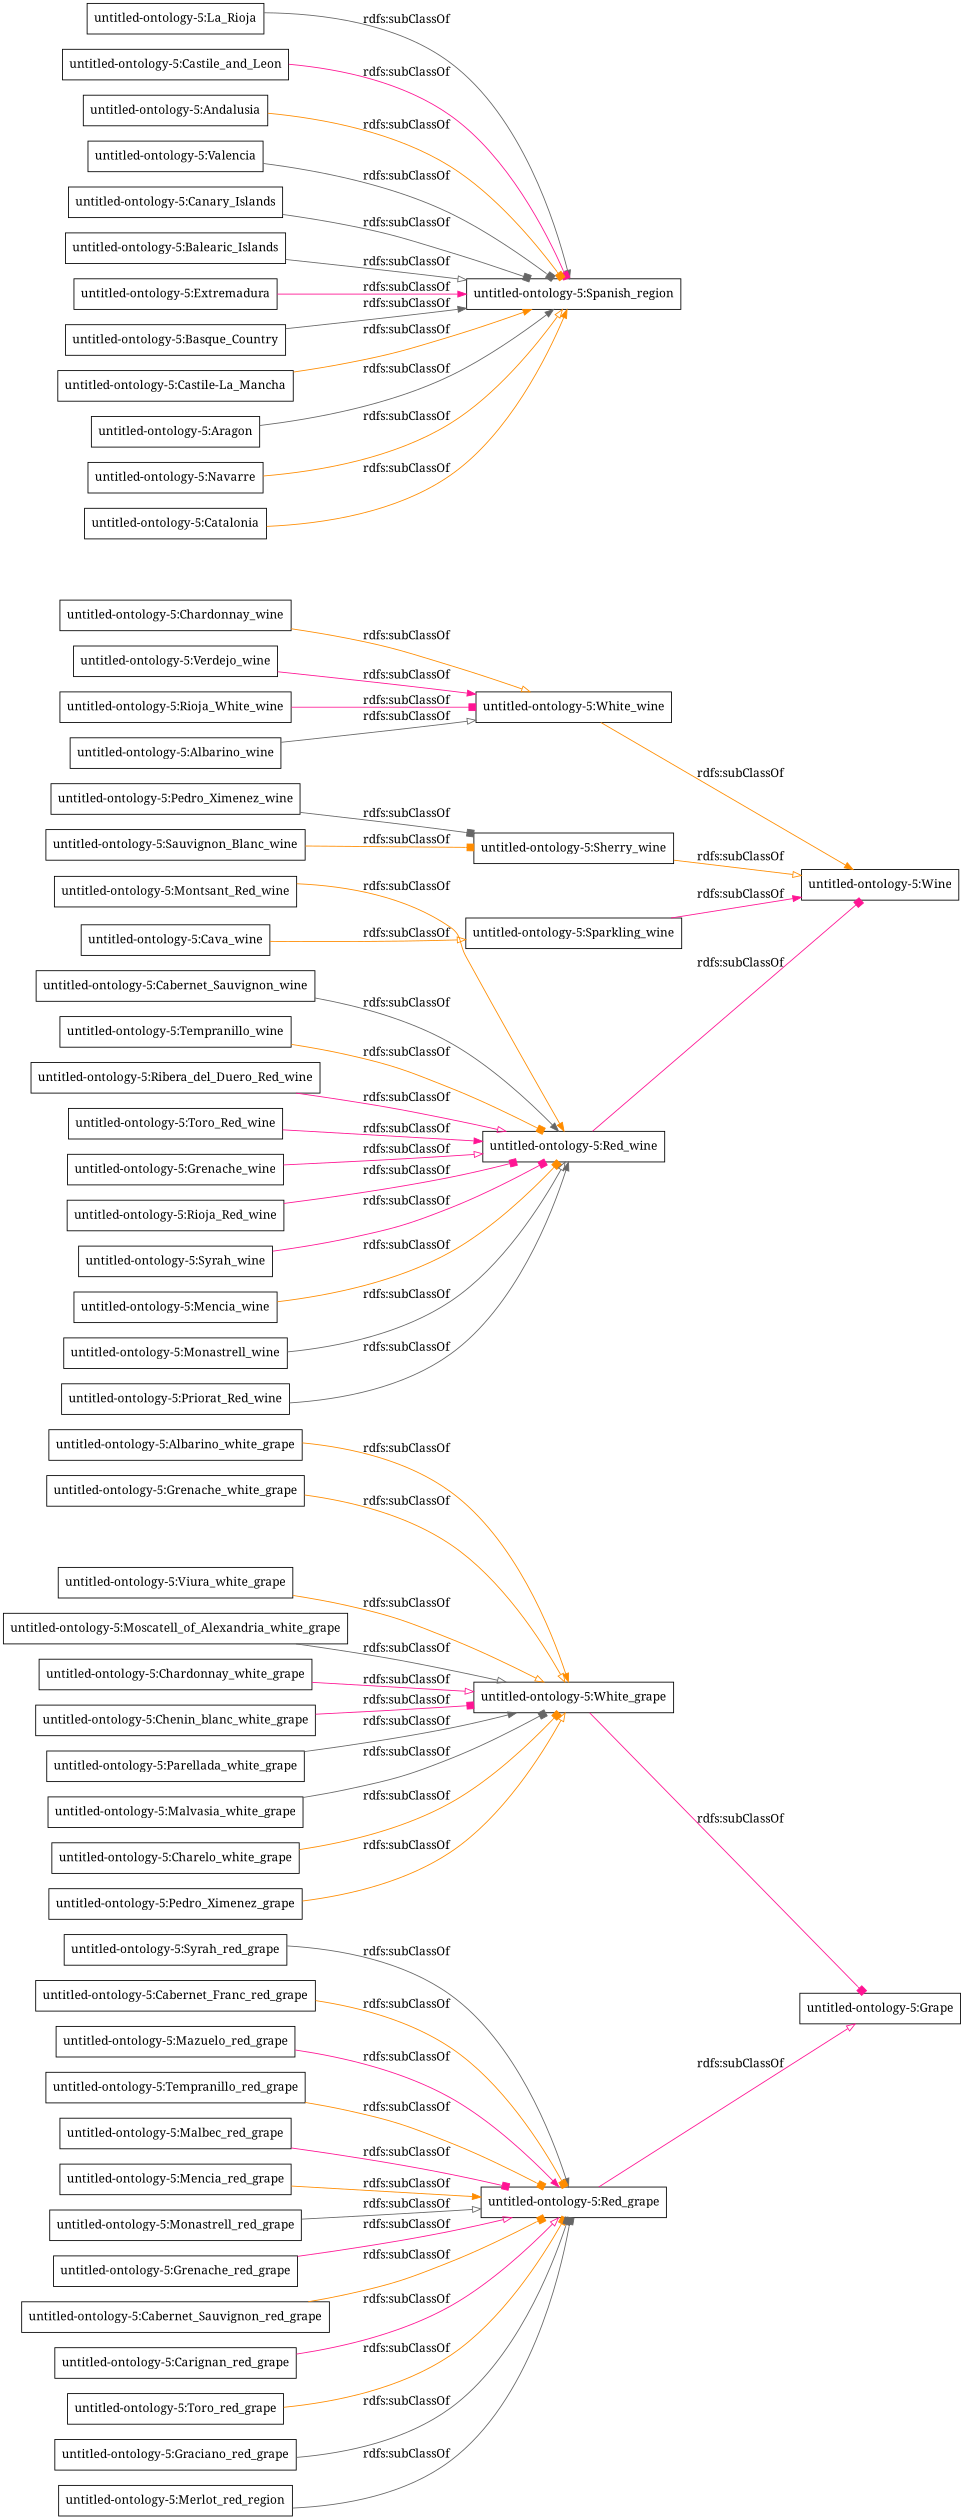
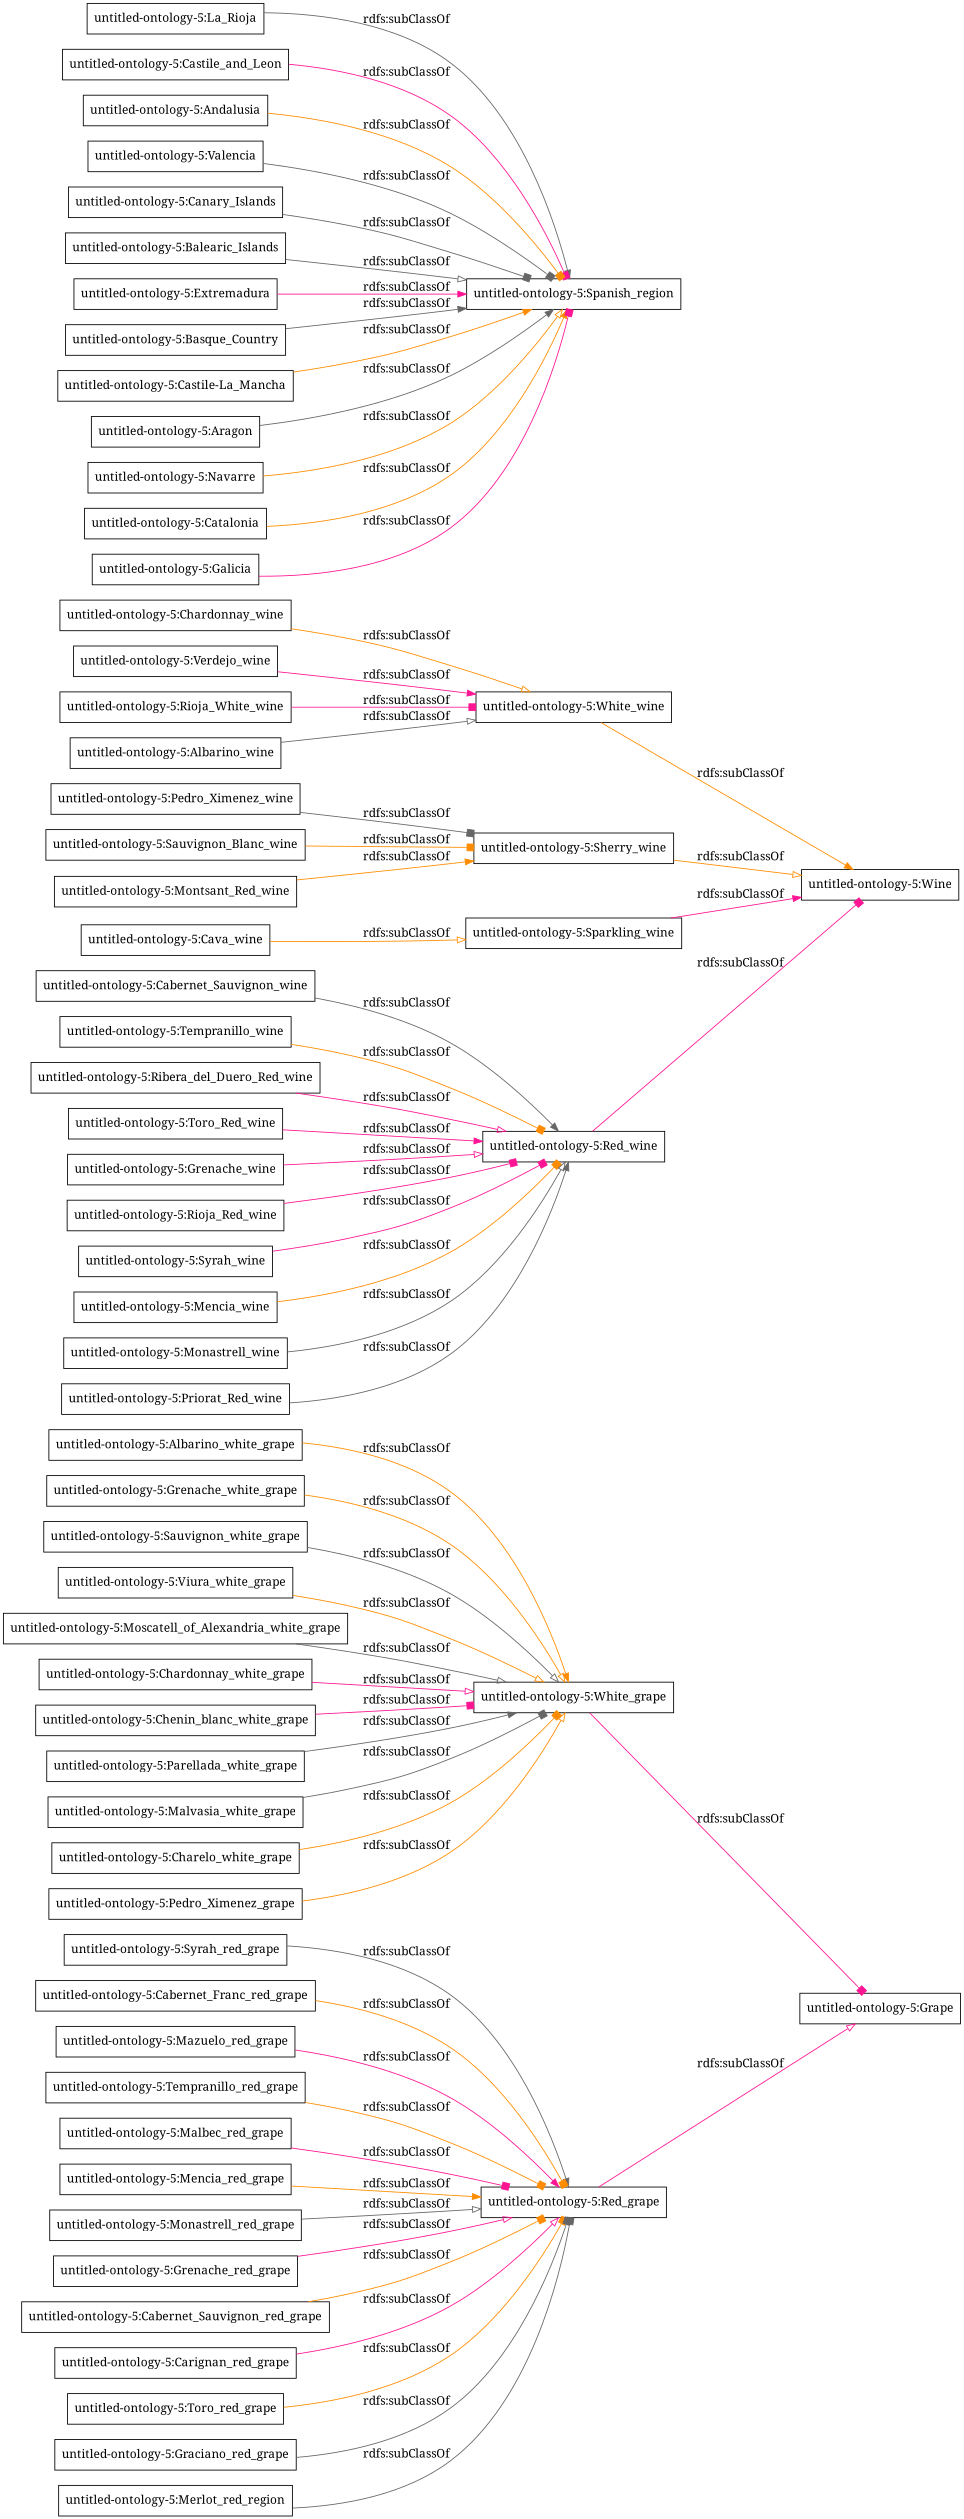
none -> (176, 570)
(465, 955) -> (381, 871)
none -> (176, 1537)
